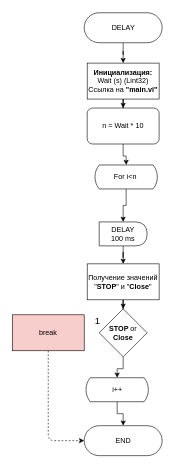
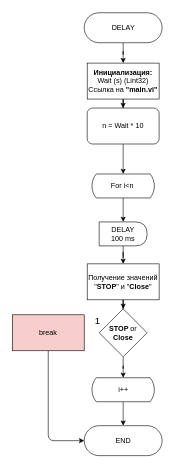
(126, 177) -> (123, 186)
(117, 390) -> (123, 390)
(48, 411) -> (48, 411)
